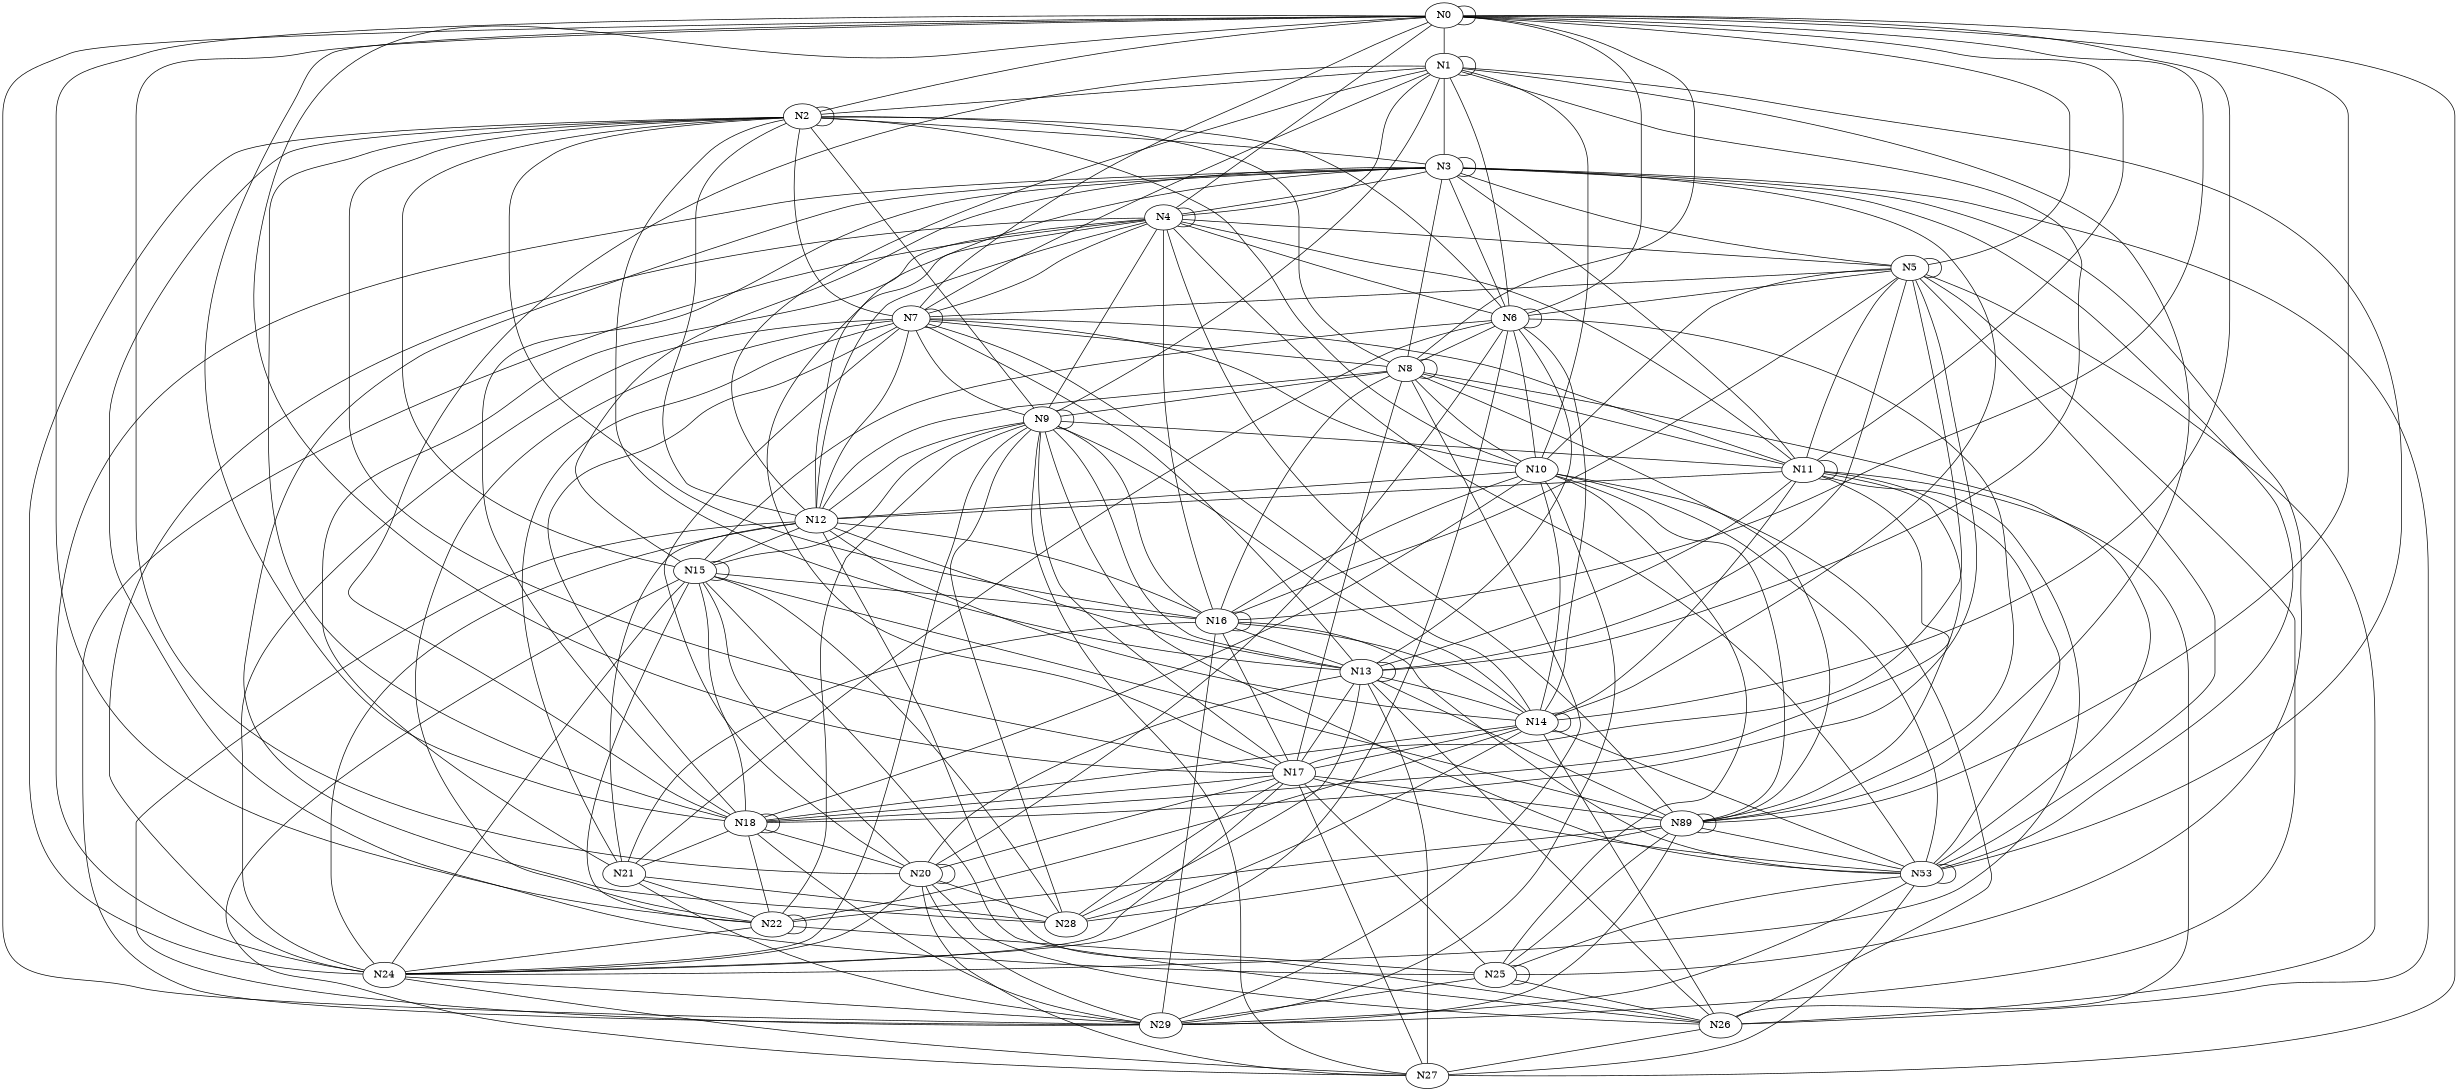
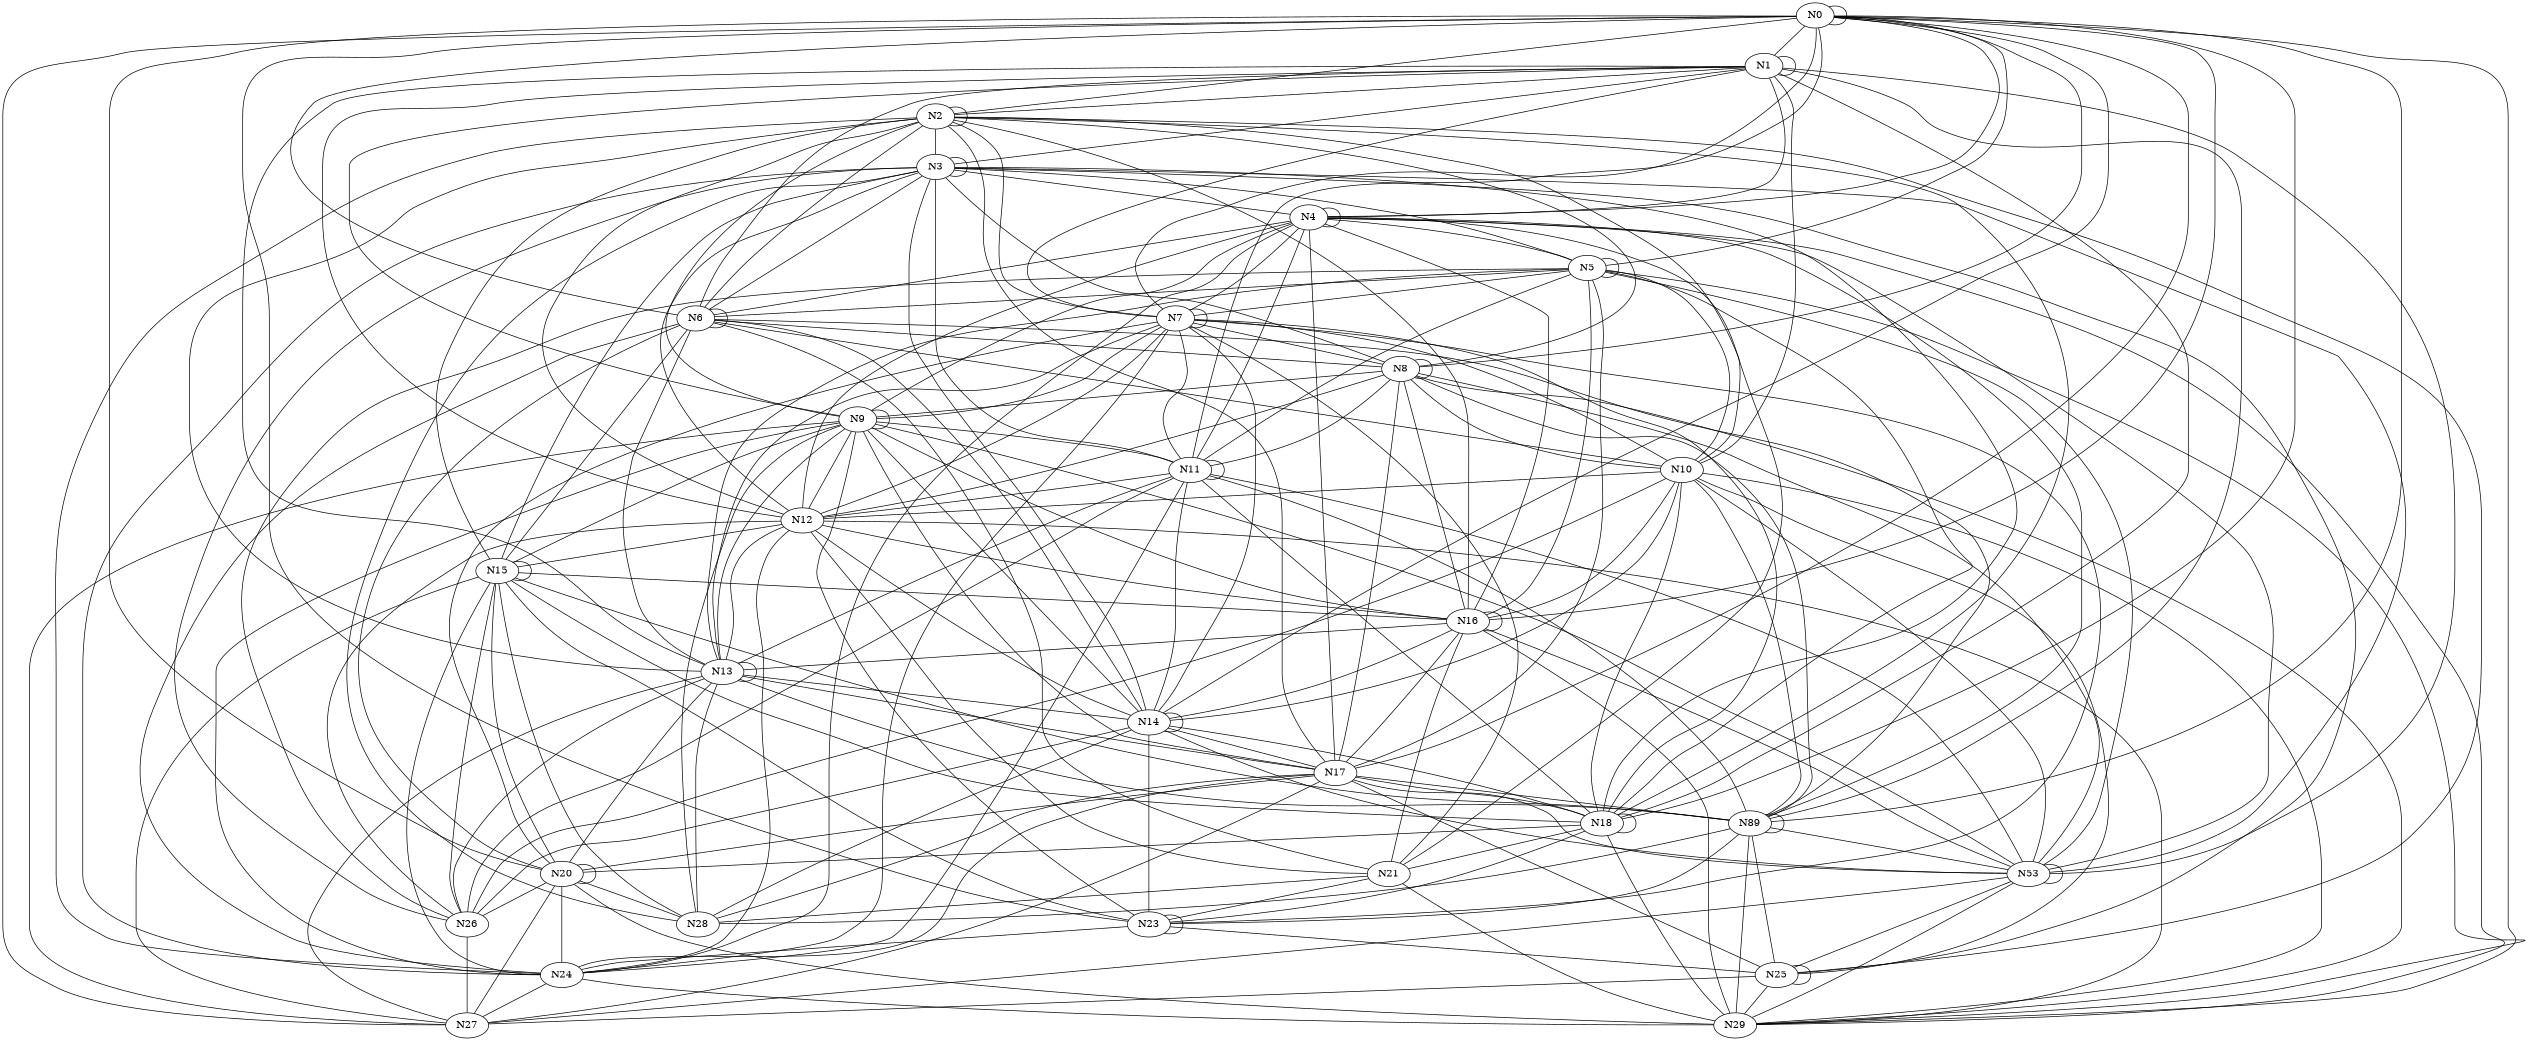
(772, 924) -> (1149, 924)
(1608, 1000) -> (1090, 1001)
